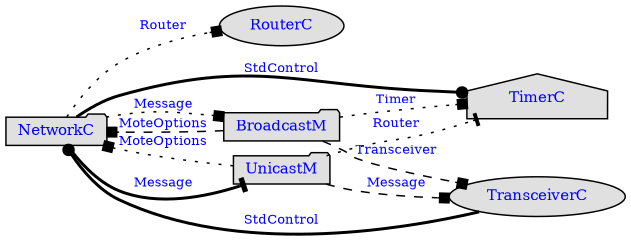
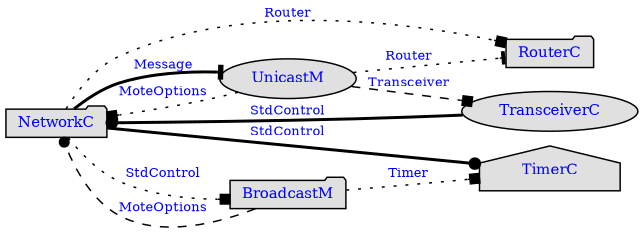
(282, 26) -> (550, 53)
(163, 105) -> (163, 174)
(172, 132) -> (144, 224)
(400, 139) -> (427, 65)
(387, 167) -> none
(282, 170) -> (288, 79)
(396, 183) -> (409, 83)
